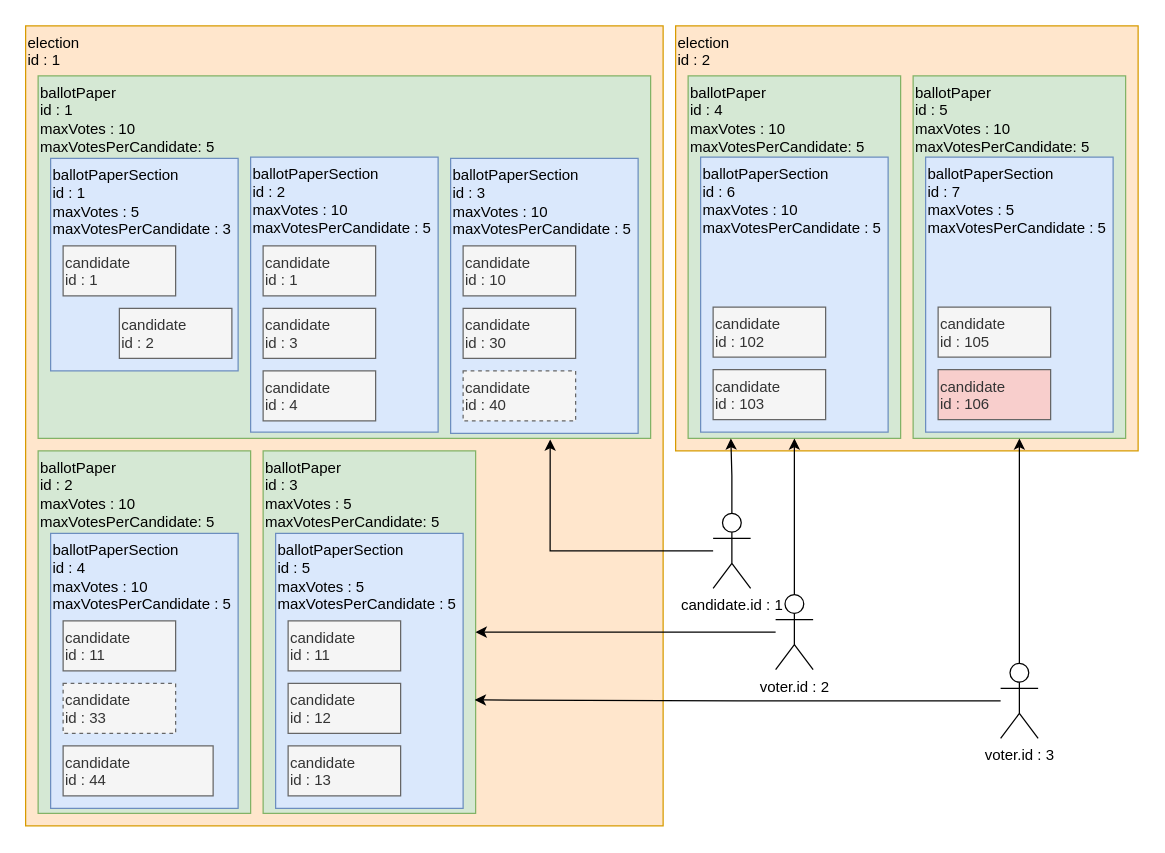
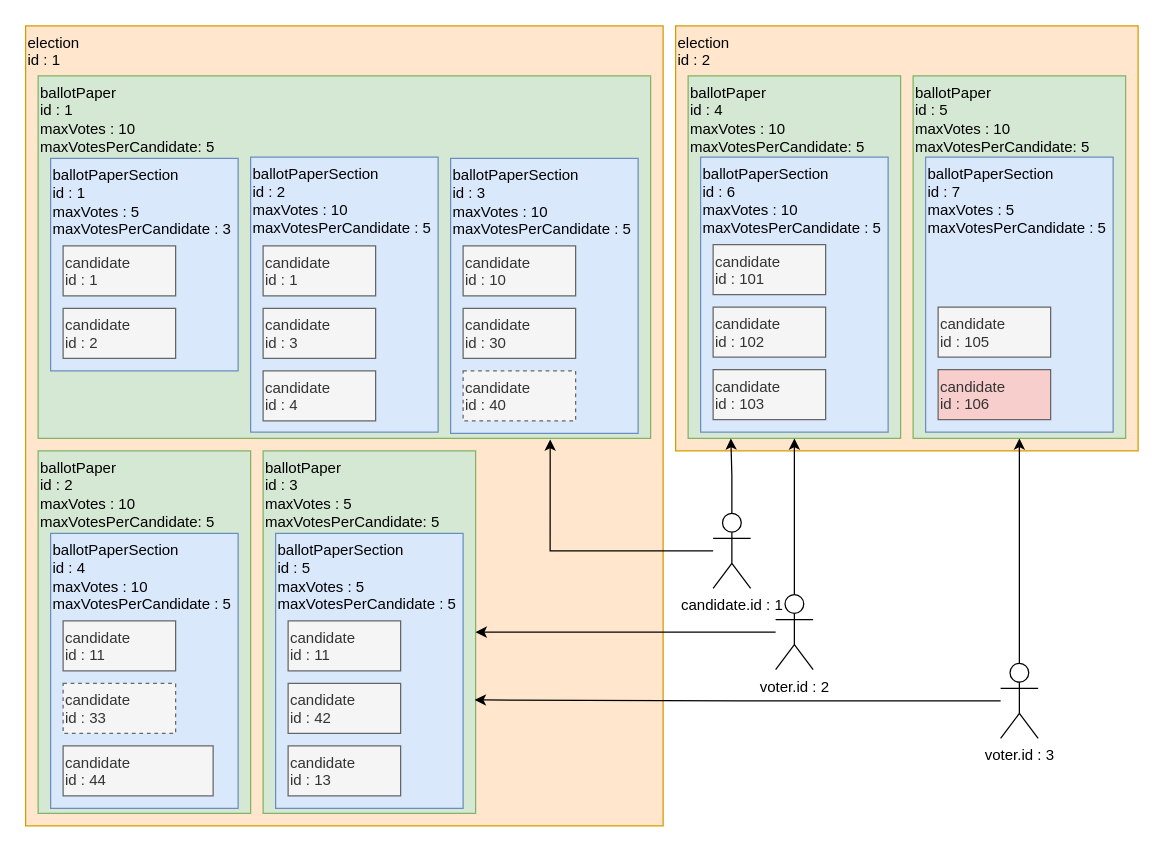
none -> (769, 269)
(176, 333) -> (119, 333)
(326, 710) -> (326, 710)
